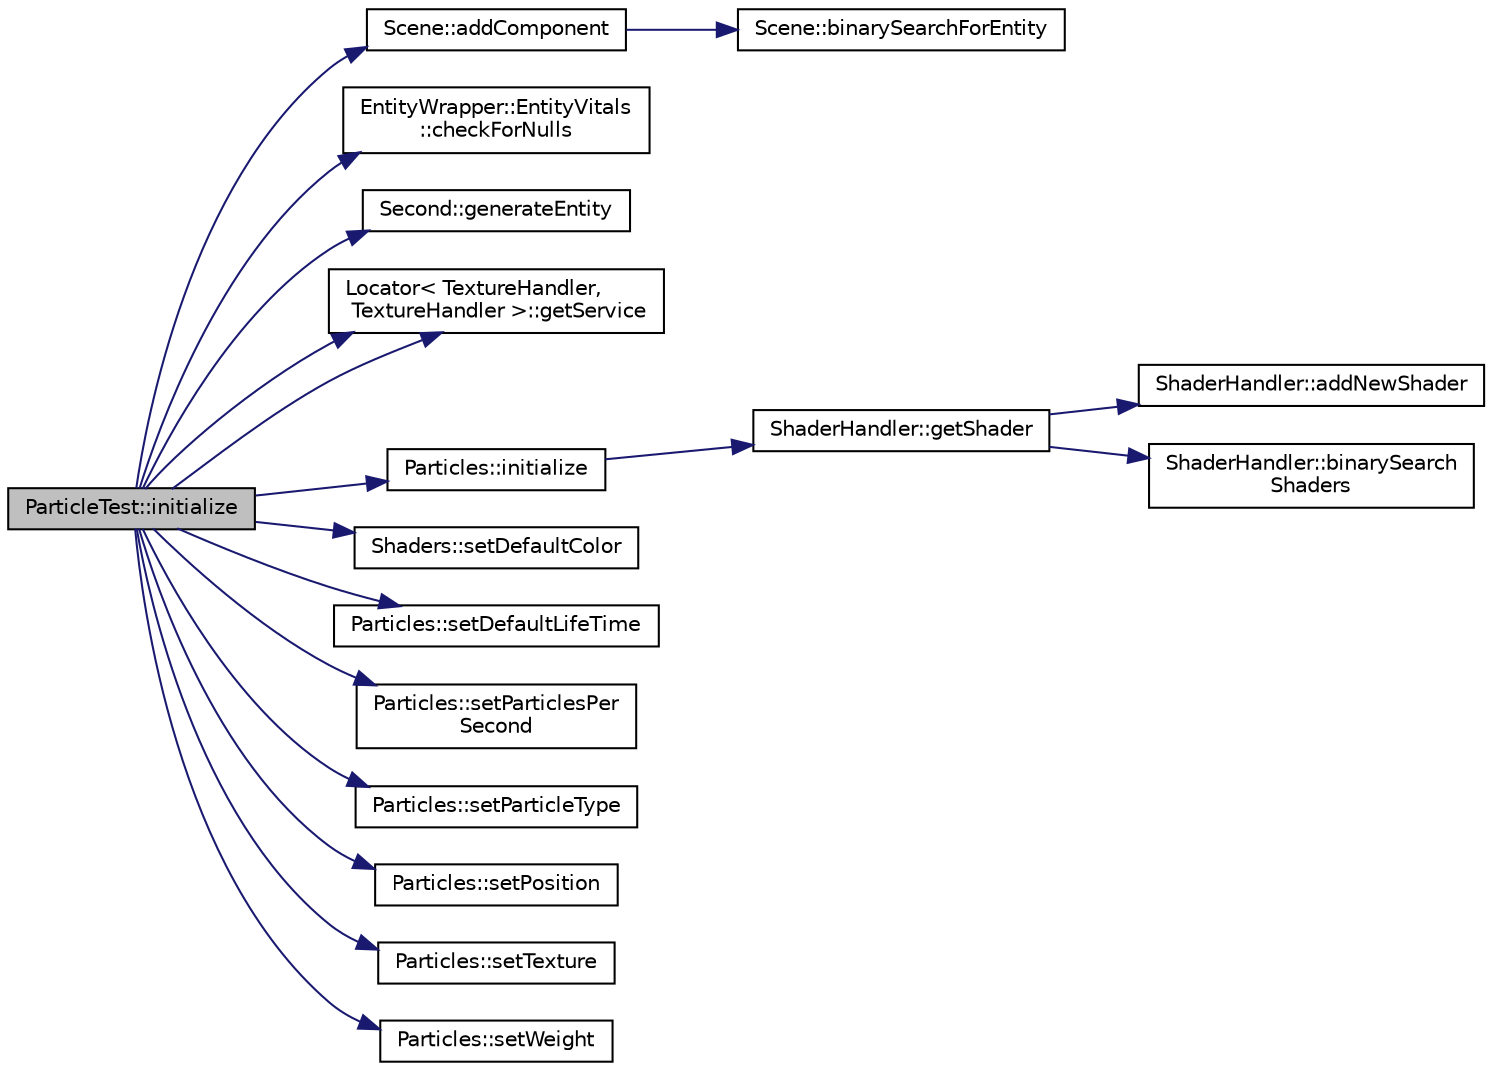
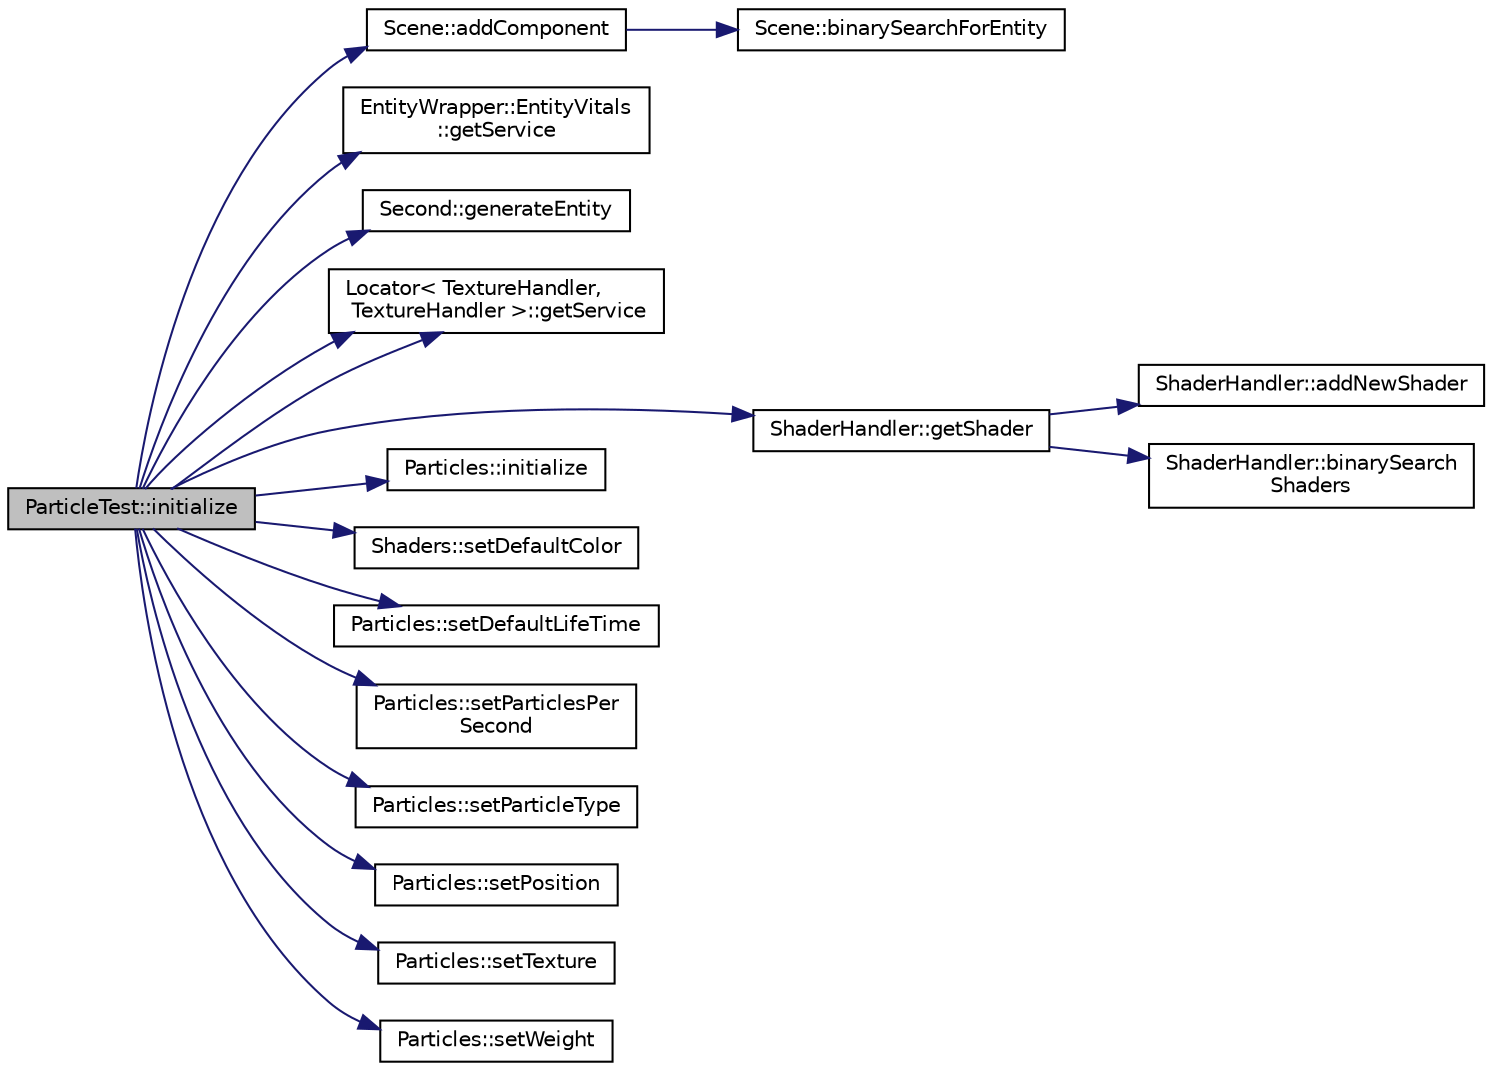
(496, 120) -> (496, 120)
(669, 453) -> (445, 415)
